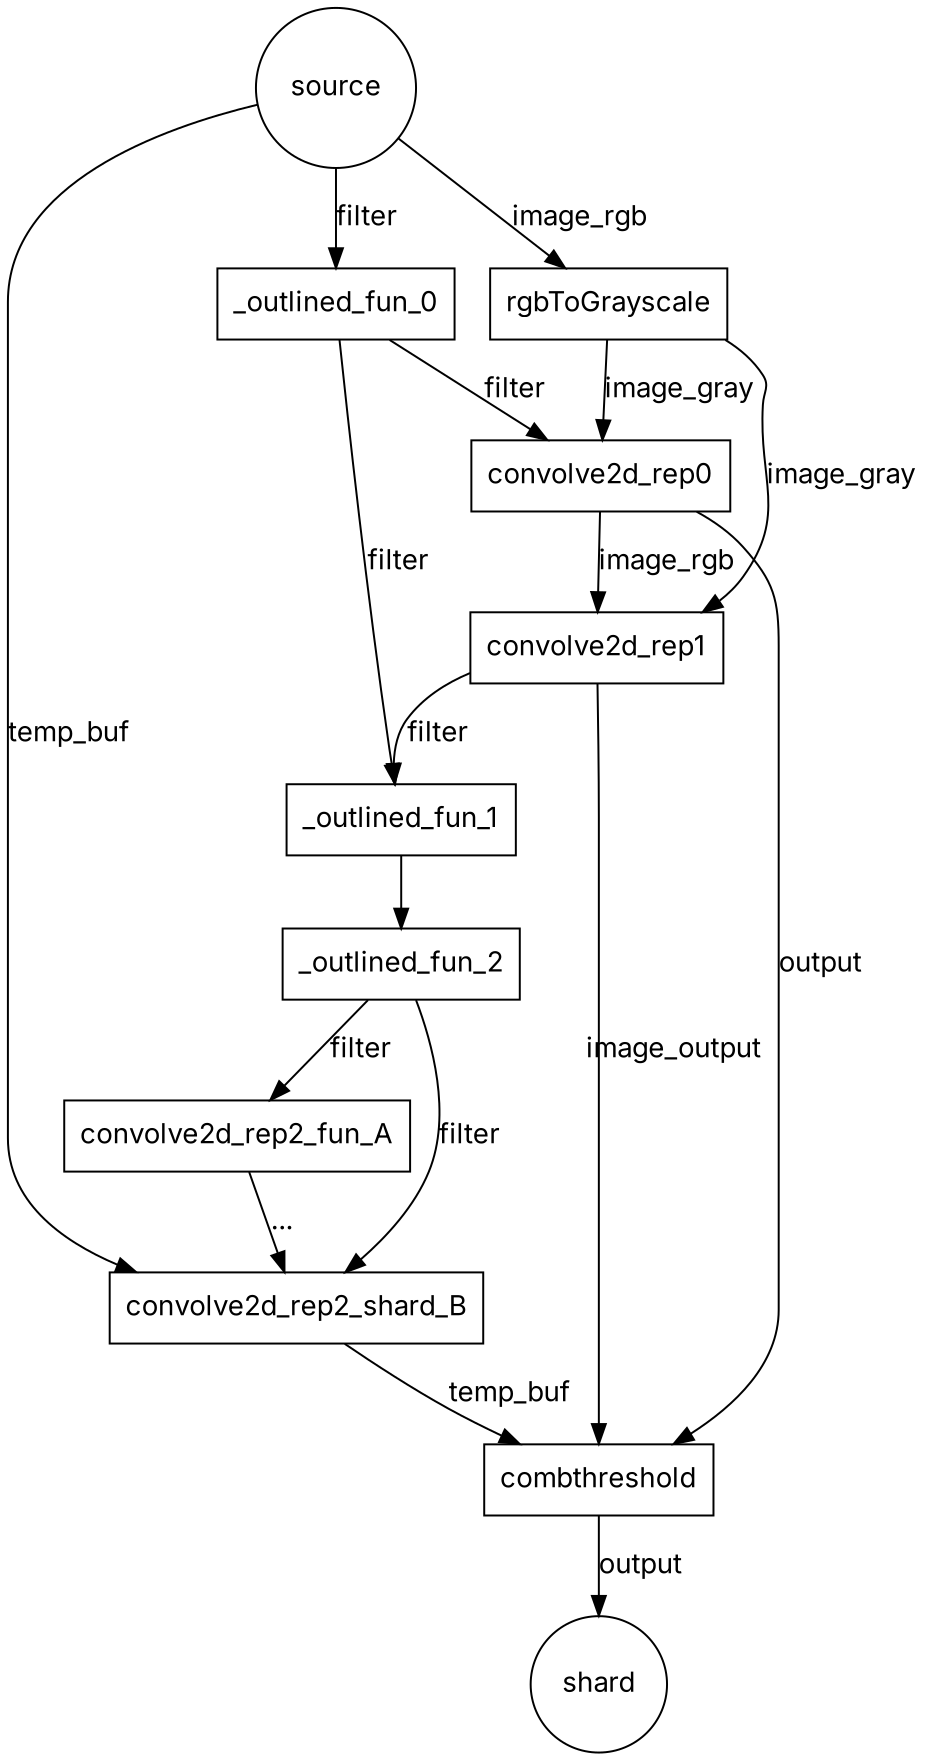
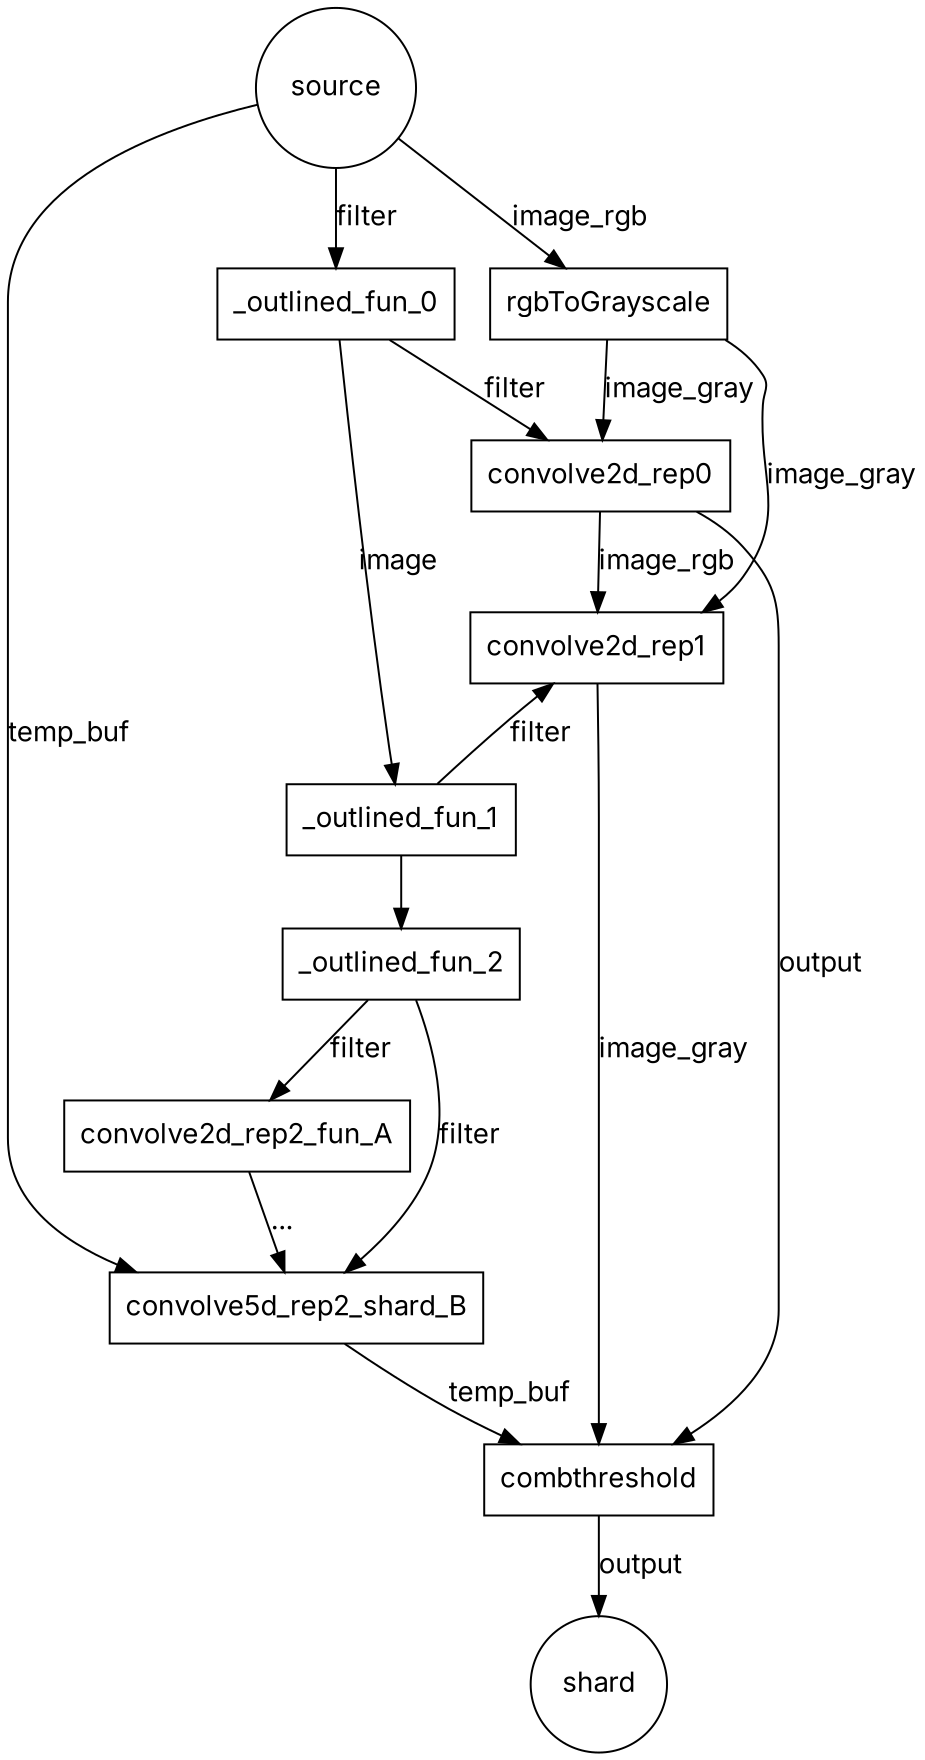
(398, 562) -> (398, 562)
(417, 707) -> (487, 739)
(674, 1050) -> (674, 1050)
(296, 1308) -> (296, 1308)
